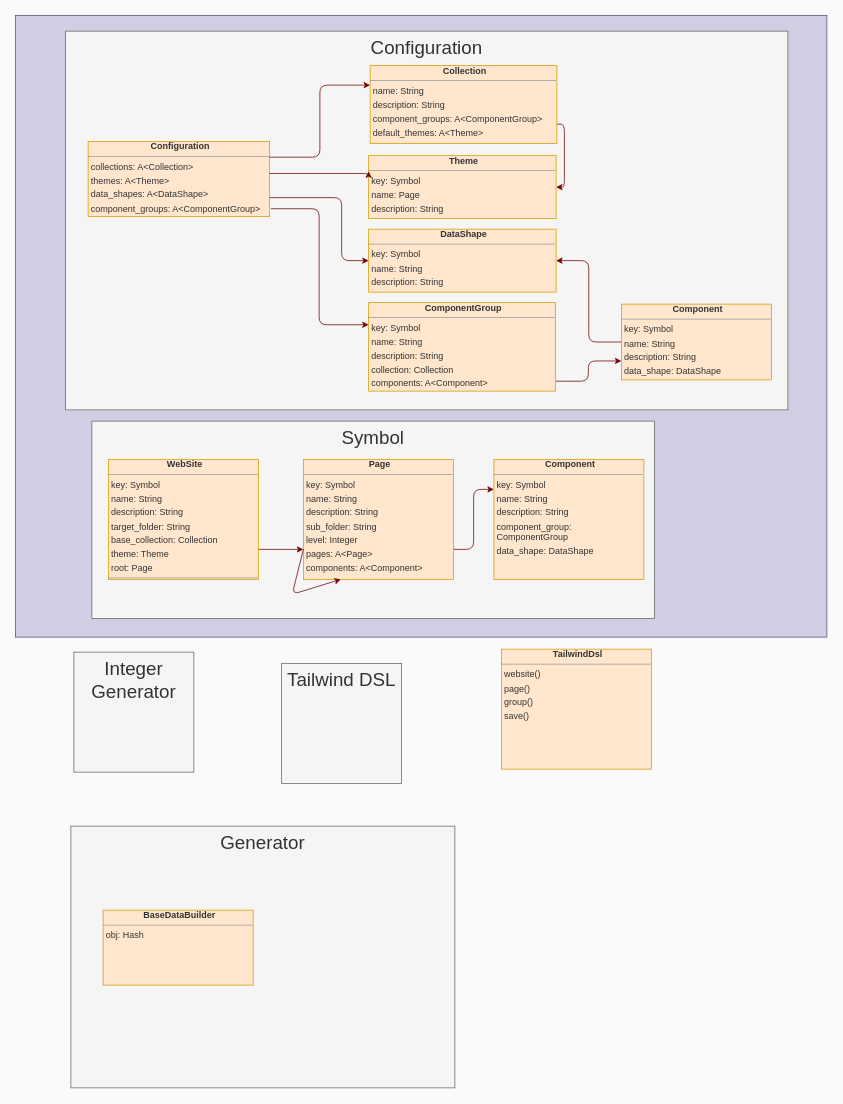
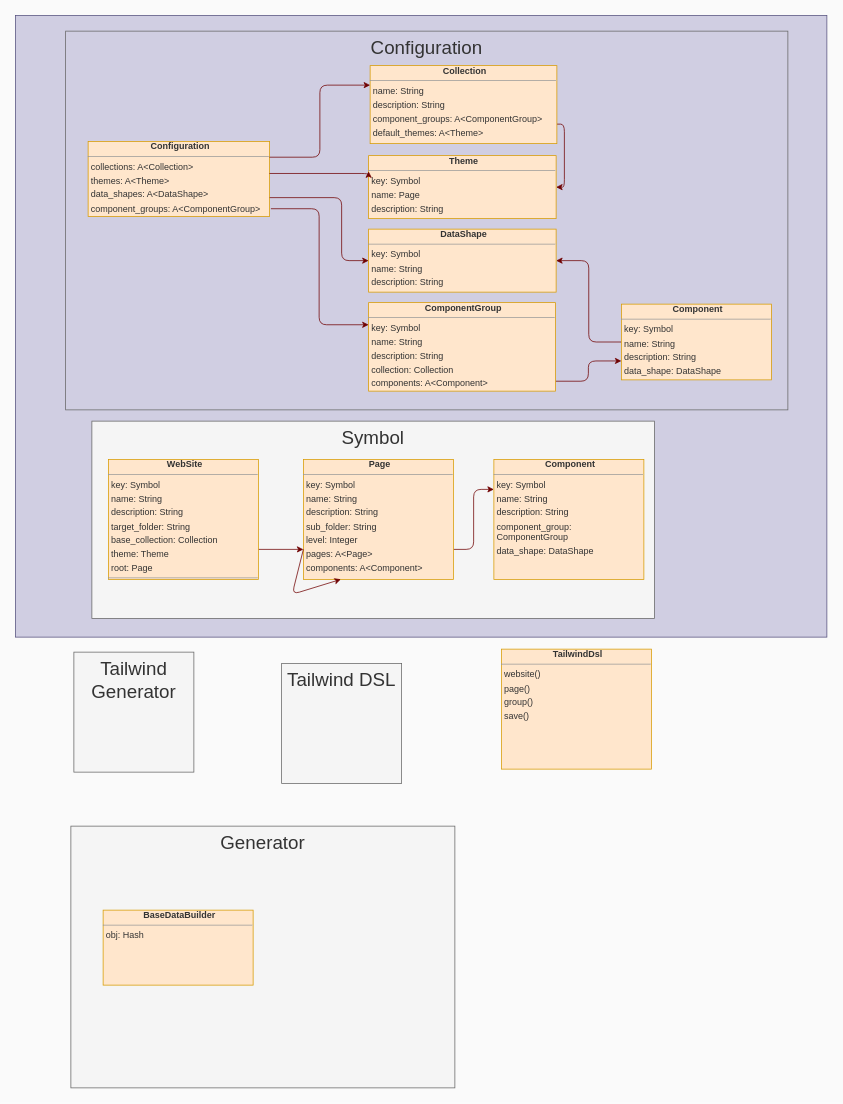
(427, 221) -> (427, 221)
(134, 680) -> (134, 680)
